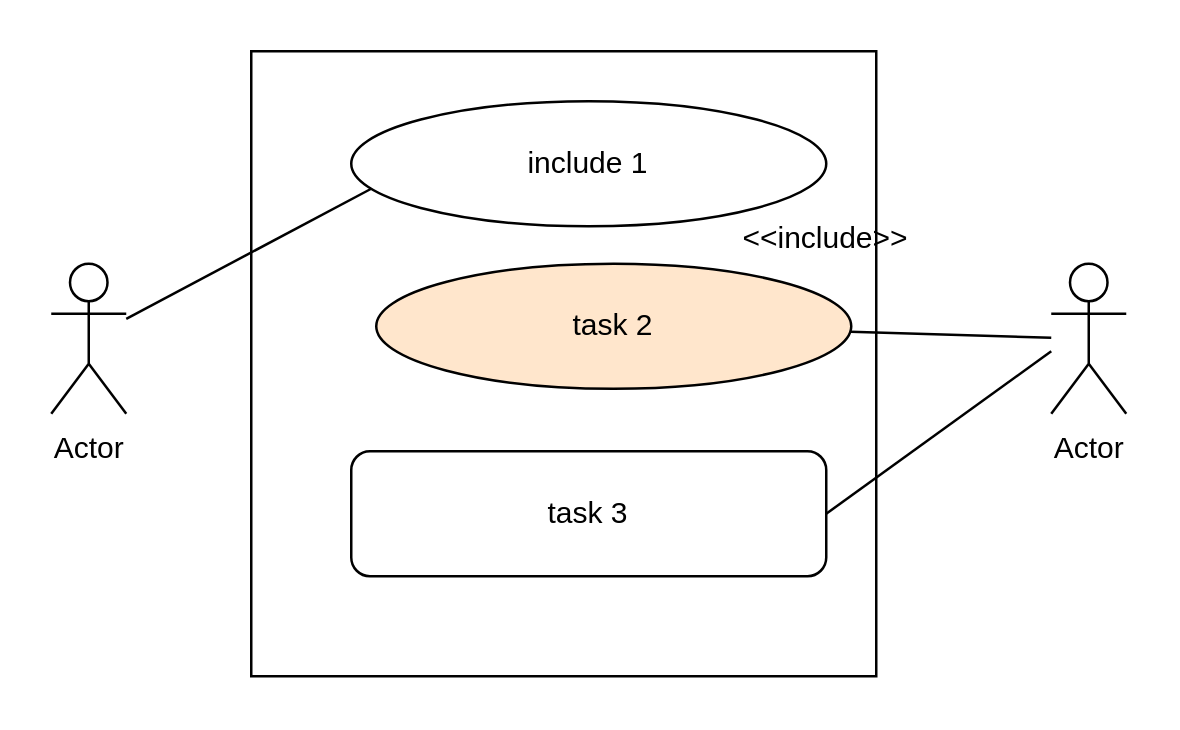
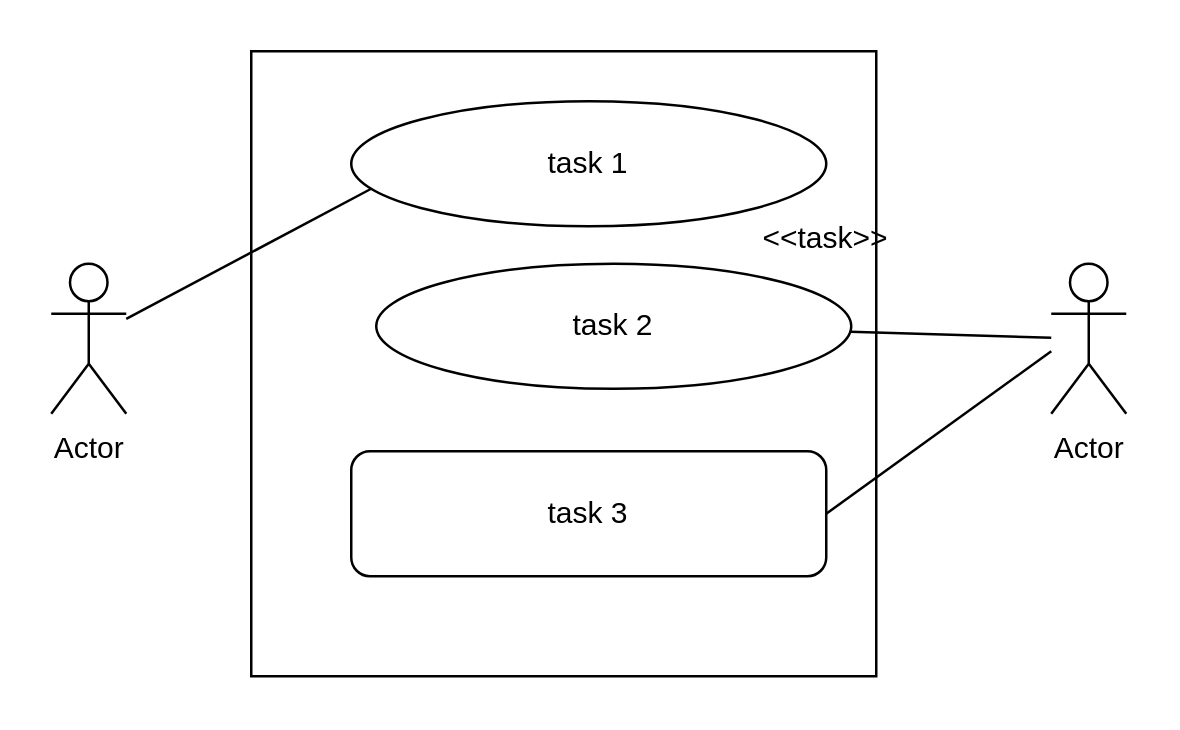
(589, 164) -> (589, 164)
(826, 239) -> (826, 239)
(614, 326) -> (614, 326)
